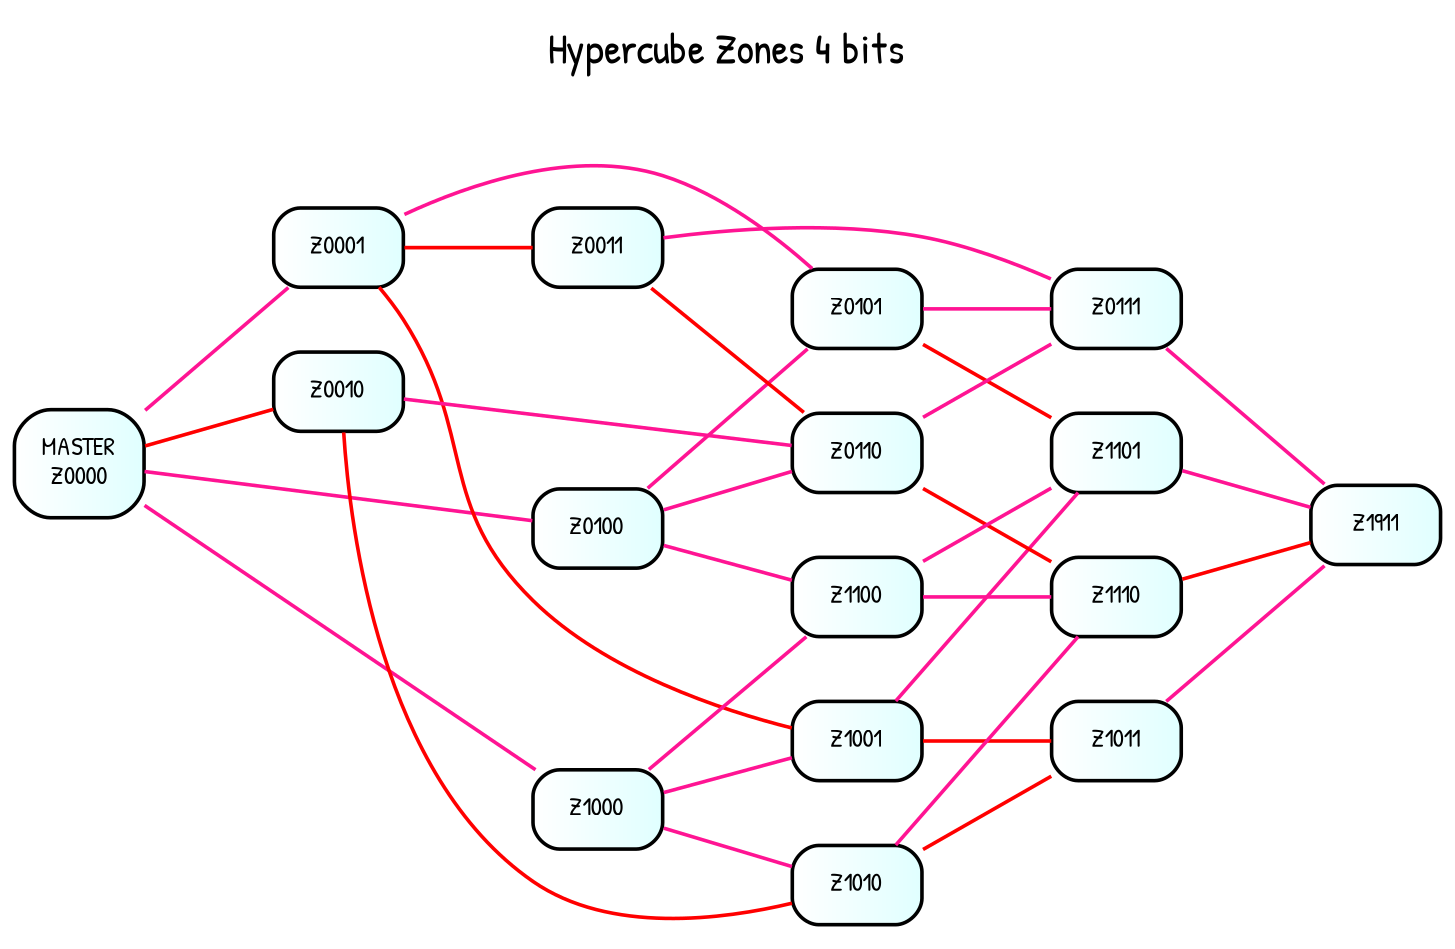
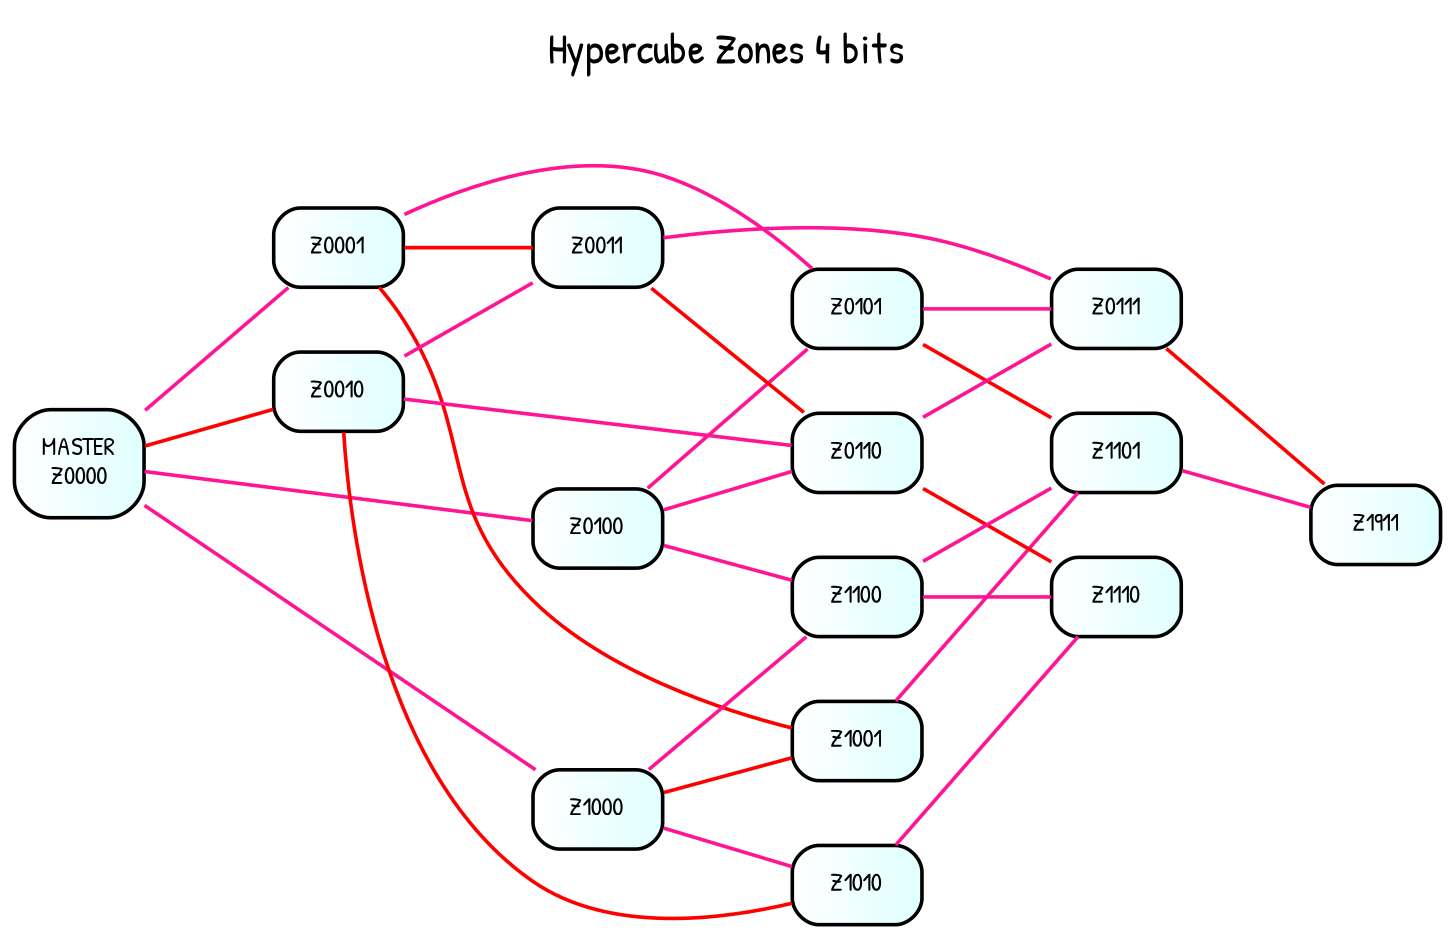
none -> (469, 319)
(1245, 416) -> (1245, 416)
(1246, 561) -> none
(1116, 741) -> none
(728, 775) -> (728, 775)
